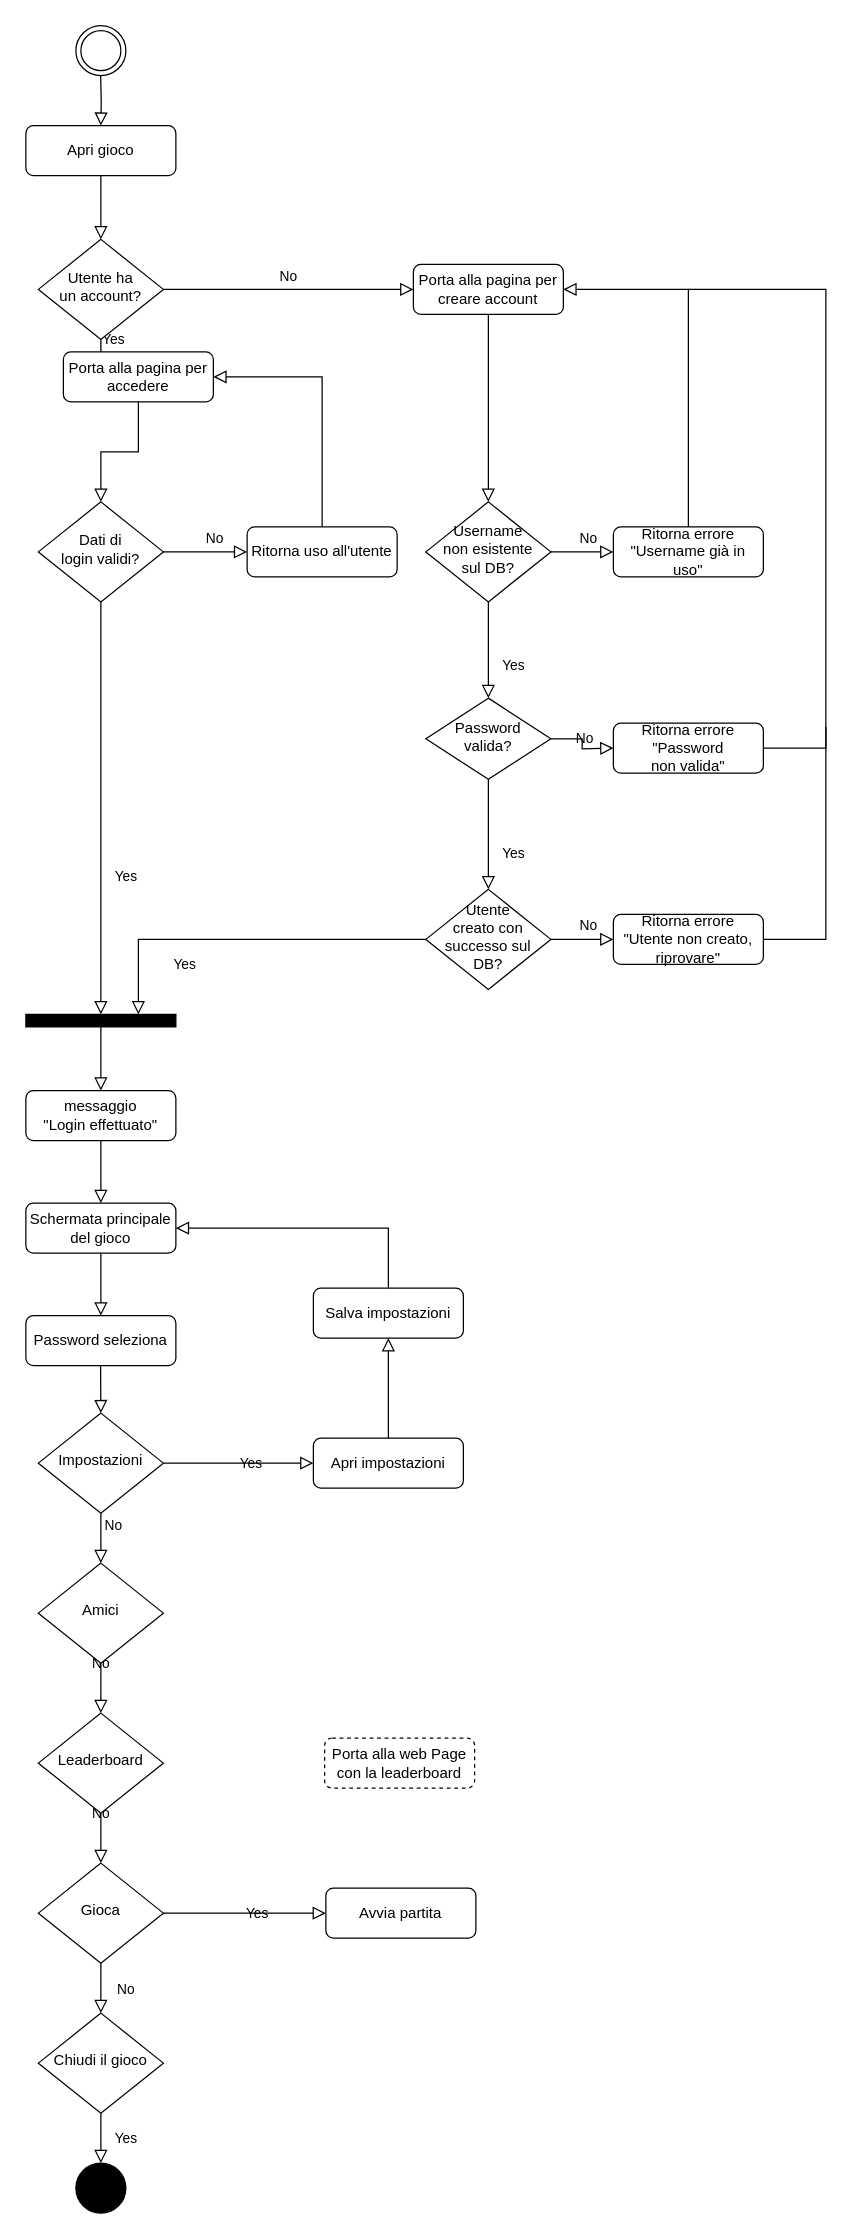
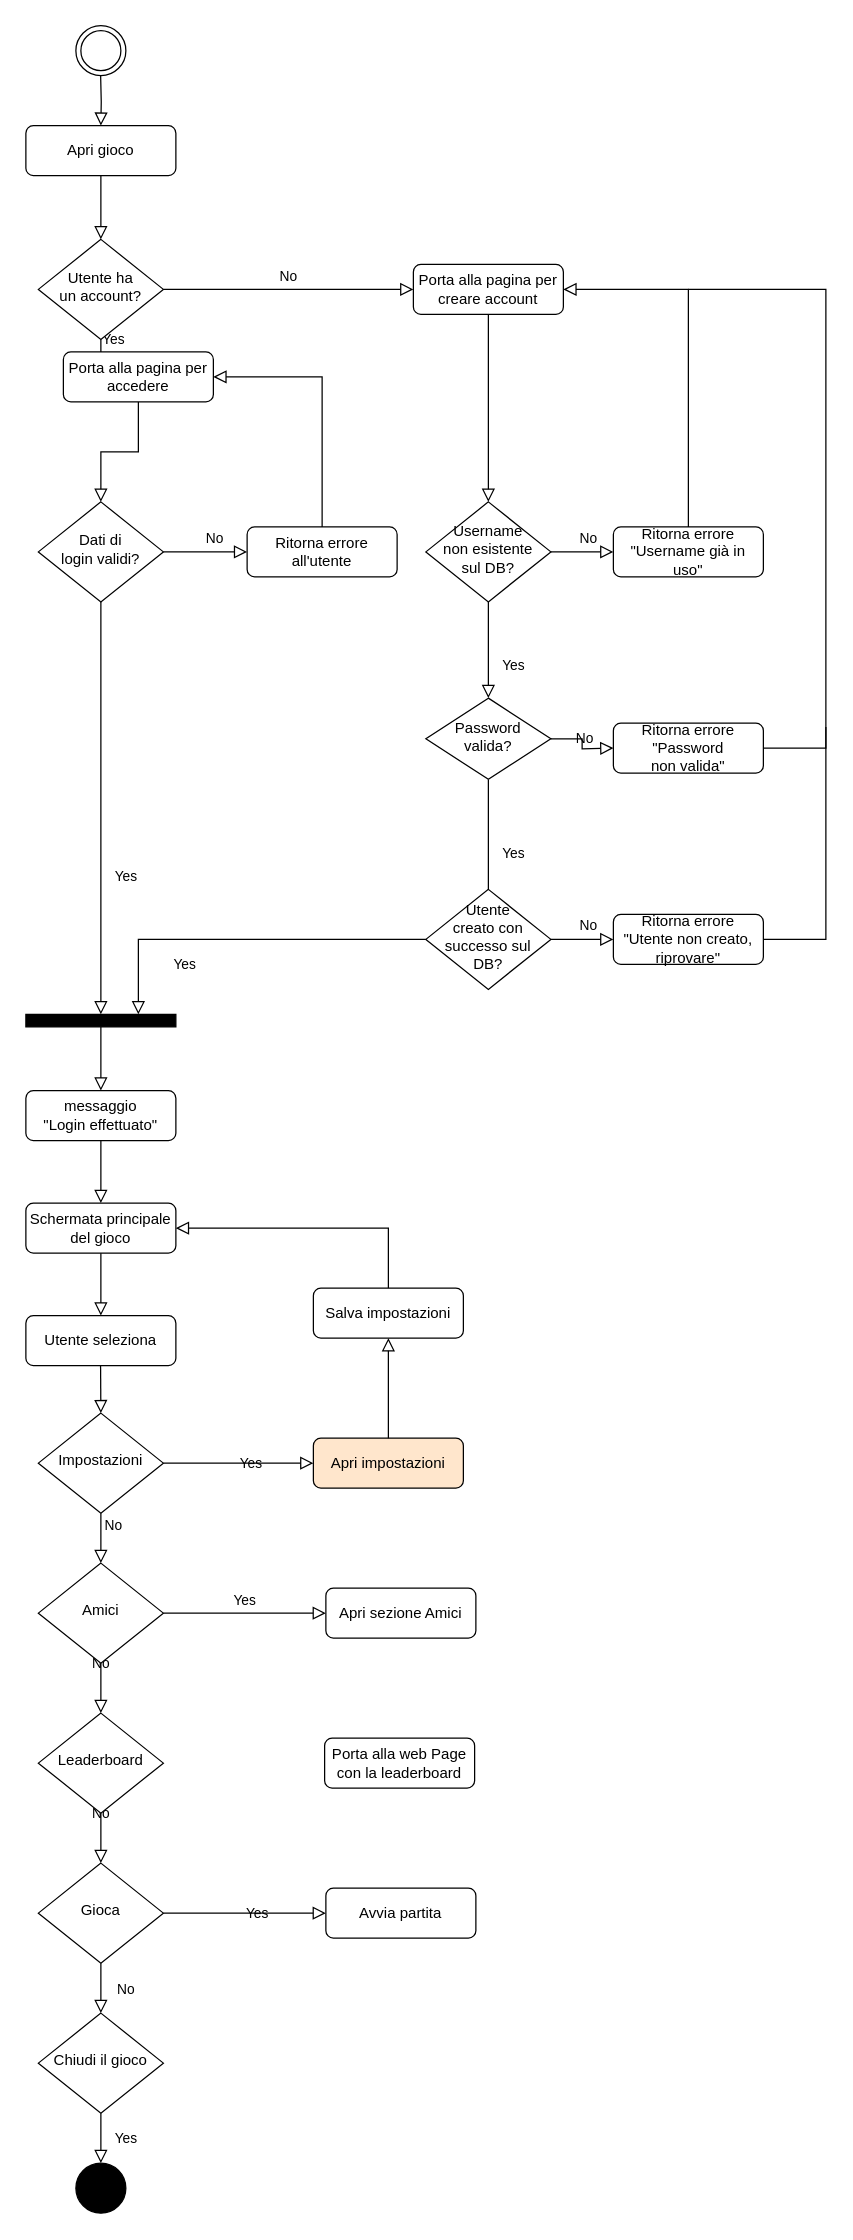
(322, 552) -> (322, 552)
(488, 875) -> (488, 881)
(101, 1341) -> (101, 1341)
(388, 1463) -> (388, 1463)
none -> (238, 1613)
none -> (401, 1613)
(399, 1763) -> (399, 1763)
